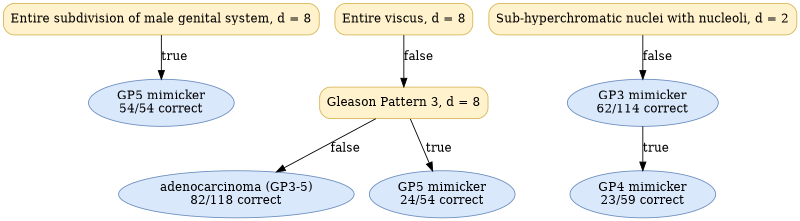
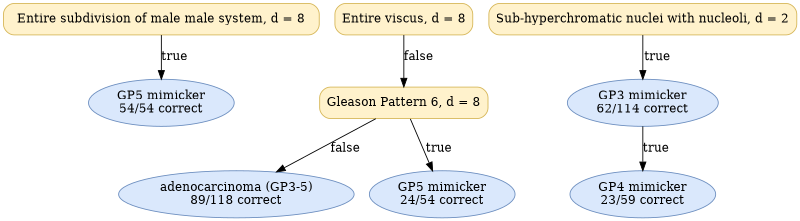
(161, 19) -> (161, 19)
(658, 57) -> (658, 57)
(404, 103) -> (404, 103)
(236, 200) -> (236, 200)
